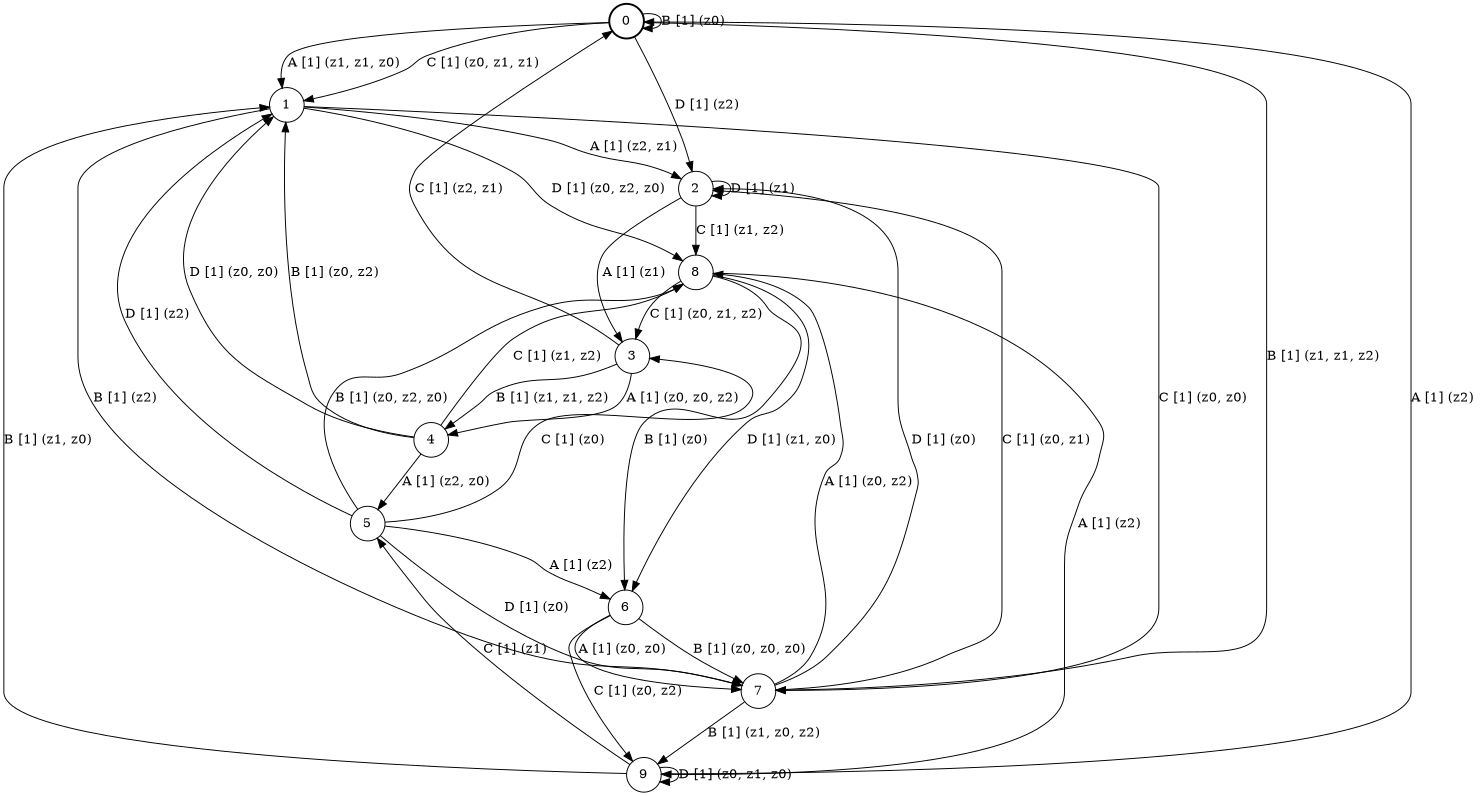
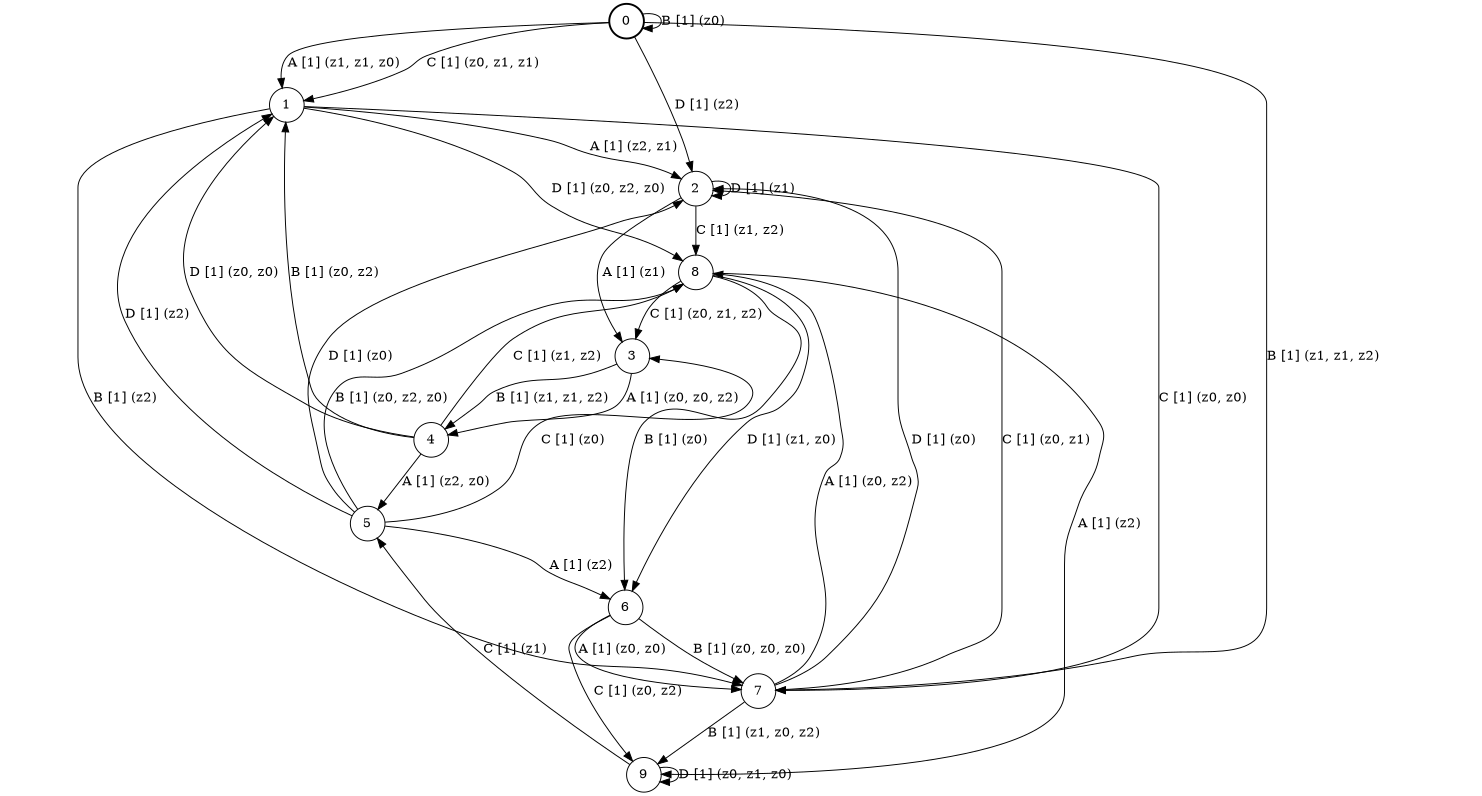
(411, 198) -> none
(1411, 394) -> none
(4, 619) -> none
(542, 644) -> (405, 290)
